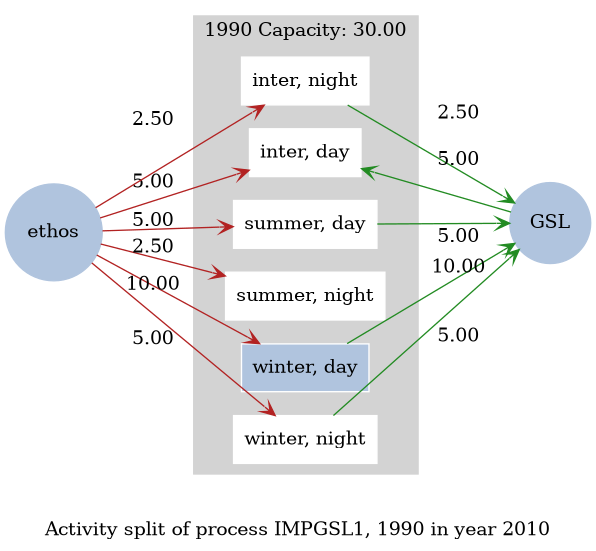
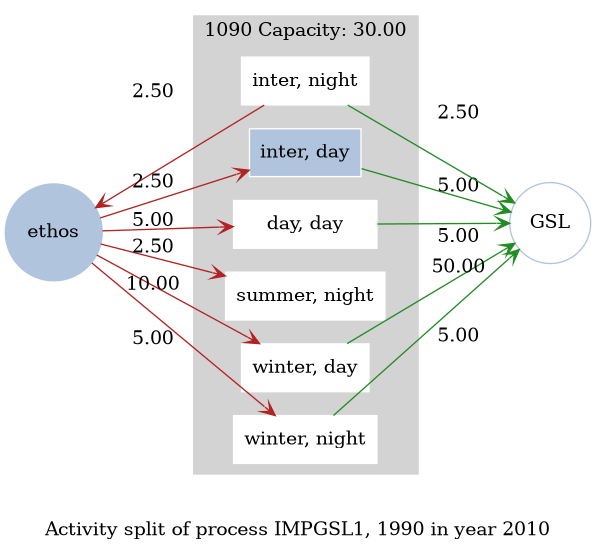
(306, 31) -> (306, 31)
(305, 153) -> (305, 153)
(174, 160) -> (186, 153)
(153, 183) -> (153, 183)
(443, 192) -> (430, 189)
(550, 223) -> (550, 223)
(305, 224) -> (305, 224)
(459, 268) -> (459, 268)
(305, 368) -> (305, 368)
